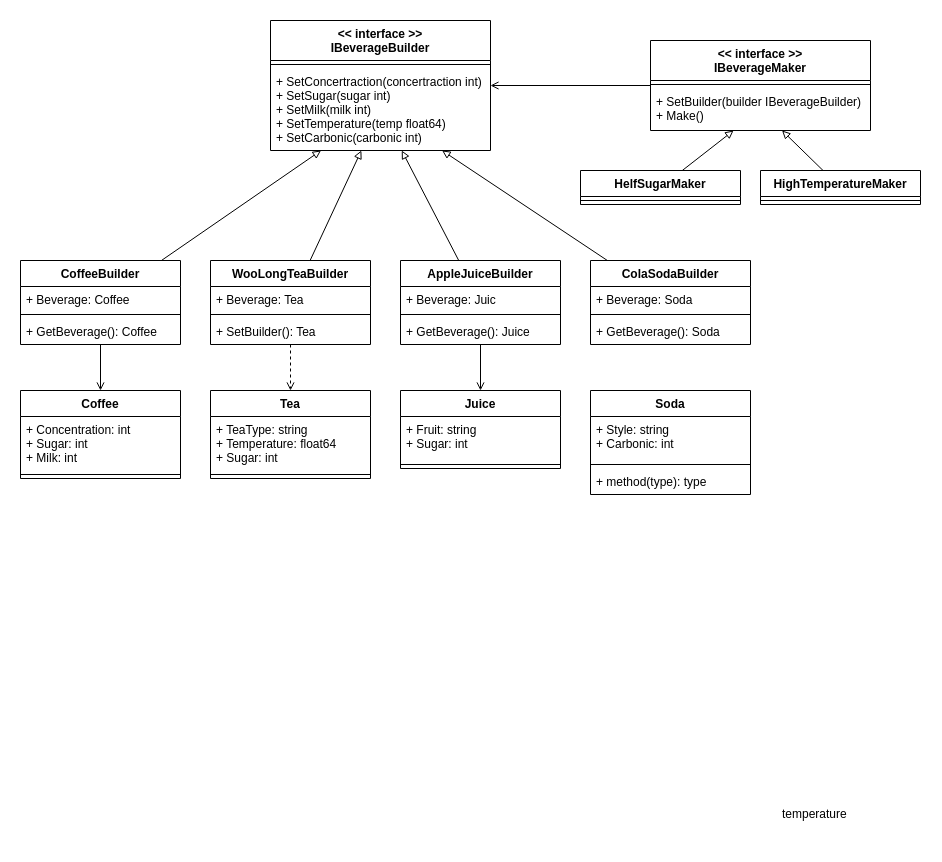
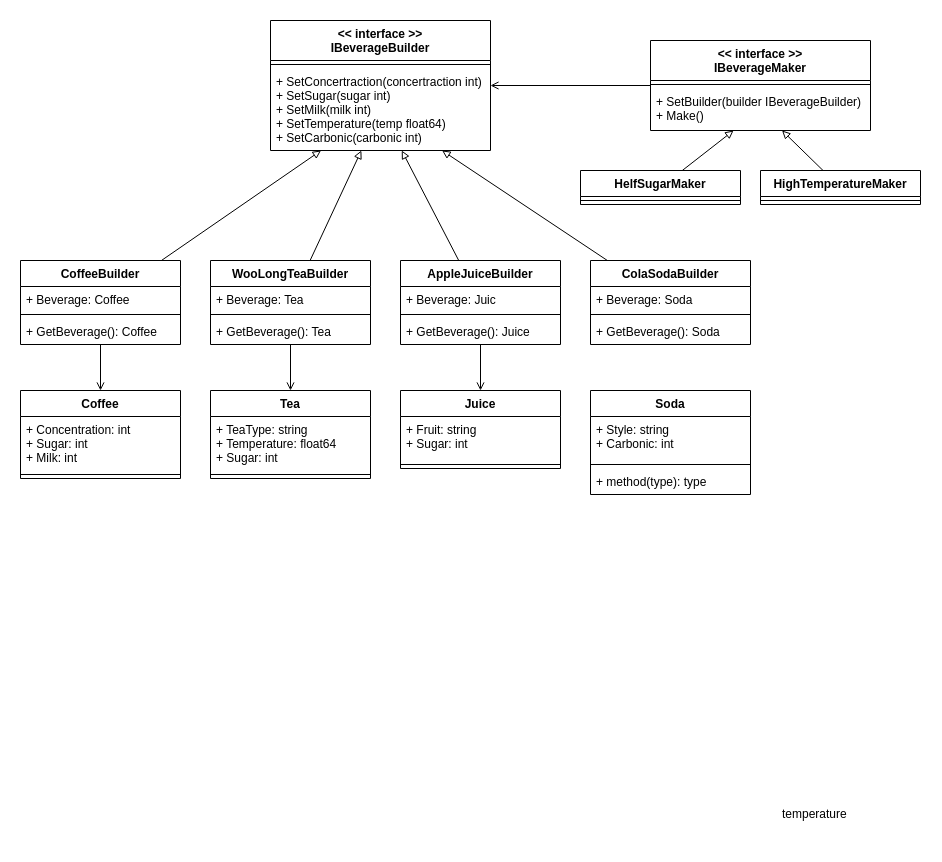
(272, 332) -> (279, 332)
(291, 367) -> (291, 367)
